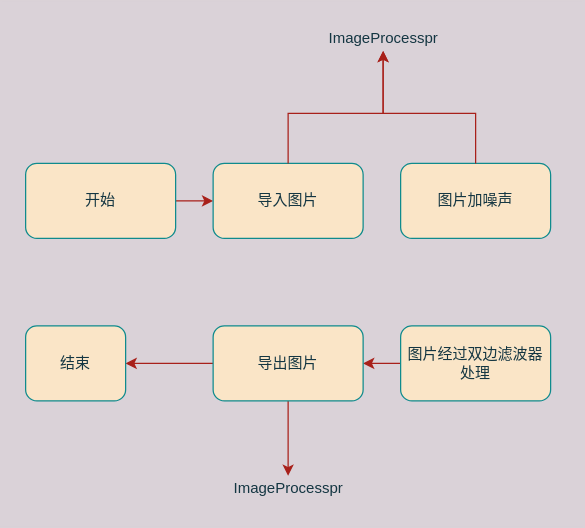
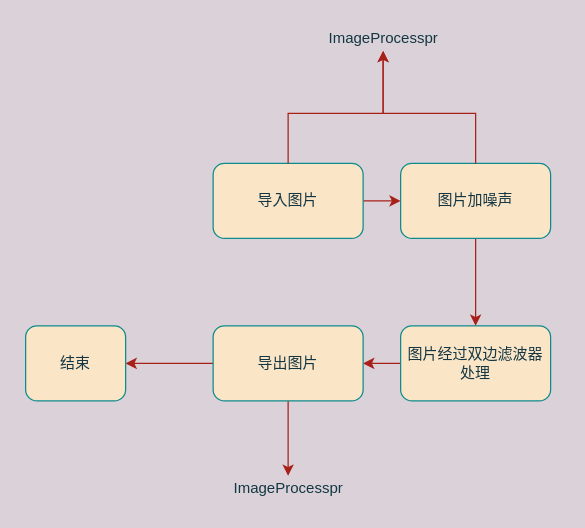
(101, 201) -> none
(199, 201) -> none
none -> (386, 201)
none -> (476, 277)
